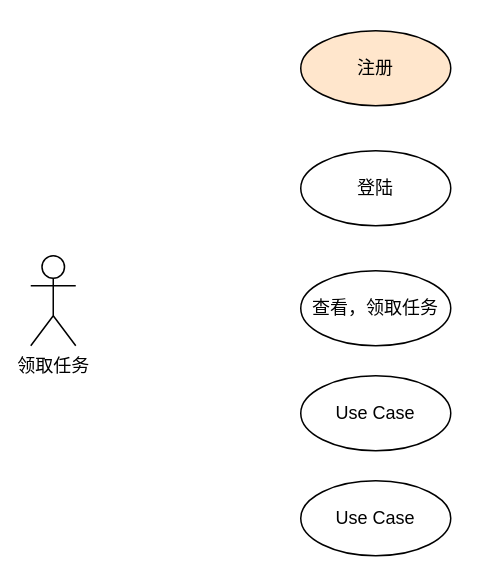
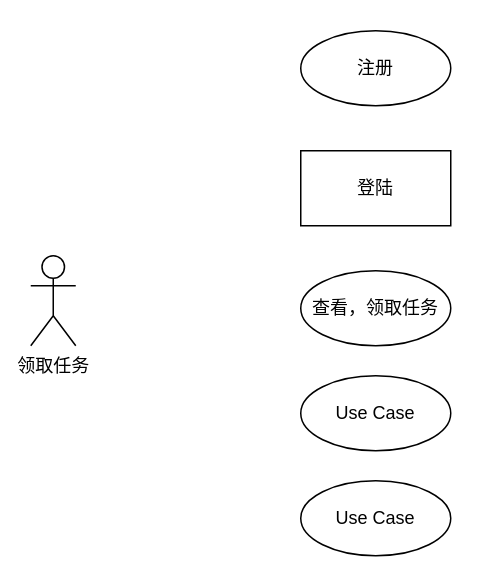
(376, 68) -> (376, 68)
(376, 188) -> (376, 188)
